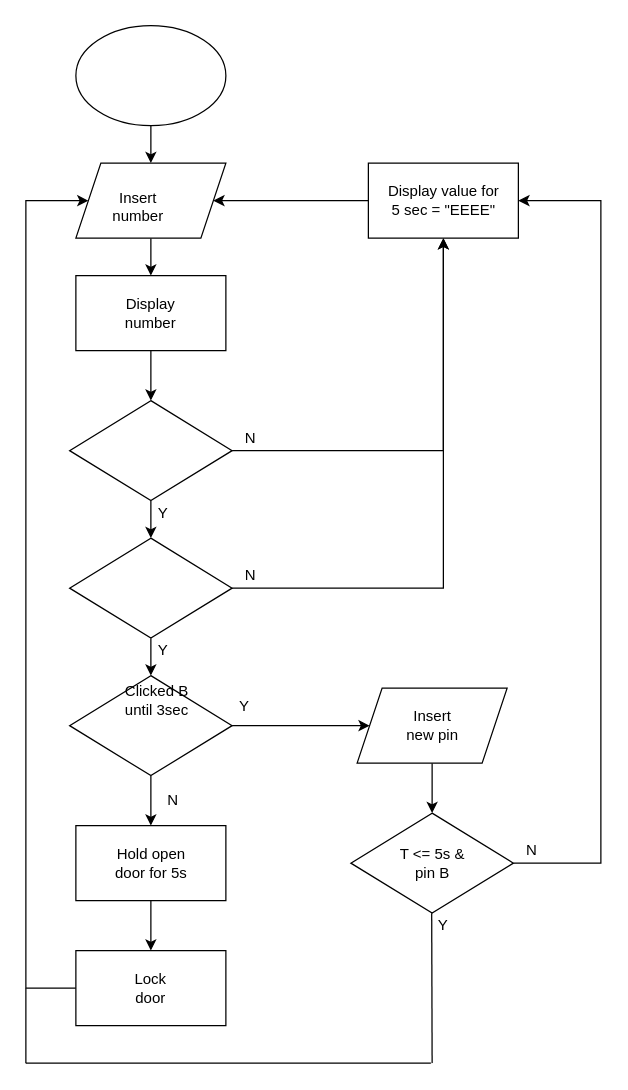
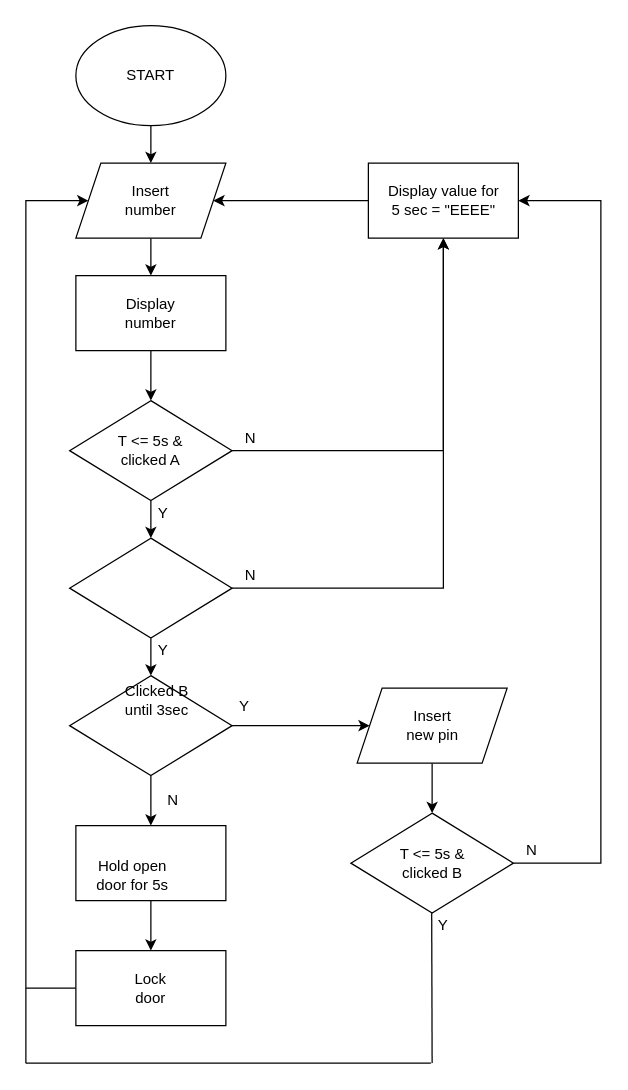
none -> (151, 76)
(138, 207) -> (151, 201)
none -> (151, 451)
(151, 863) -> (132, 876)
(433, 863) -> (433, 863)
